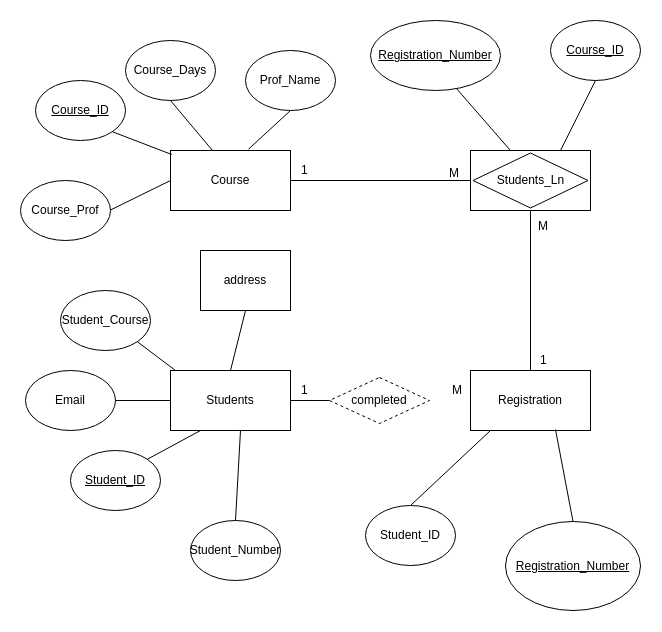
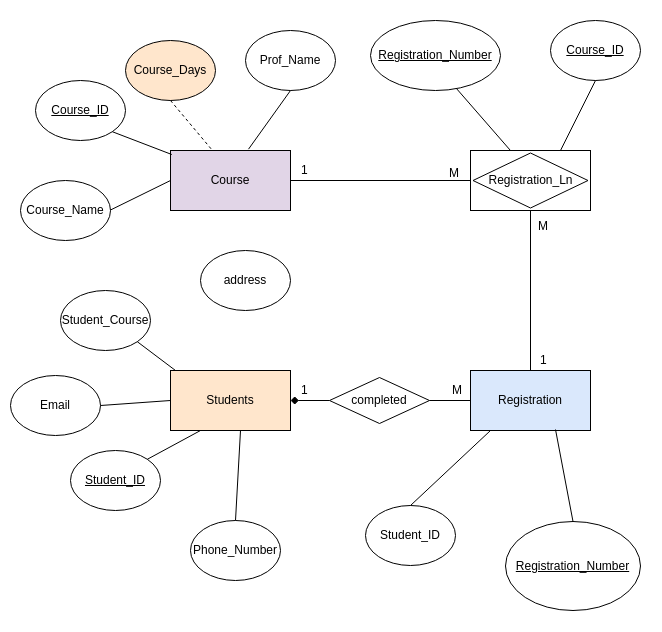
(171, 71) -> (171, 71)
(291, 81) -> (291, 61)
(192, 126) -> (192, 126)
(231, 181) -> (231, 181)
(531, 181) -> (531, 181)
(66, 211) -> (66, 211)
(246, 281) -> (246, 281)
(238, 340) -> none
(71, 401) -> (56, 406)
(231, 401) -> (231, 401)
(295, 401) -> (299, 401)
(380, 401) -> (380, 401)
none -> (451, 401)
(531, 401) -> (531, 401)
(236, 551) -> (236, 551)
